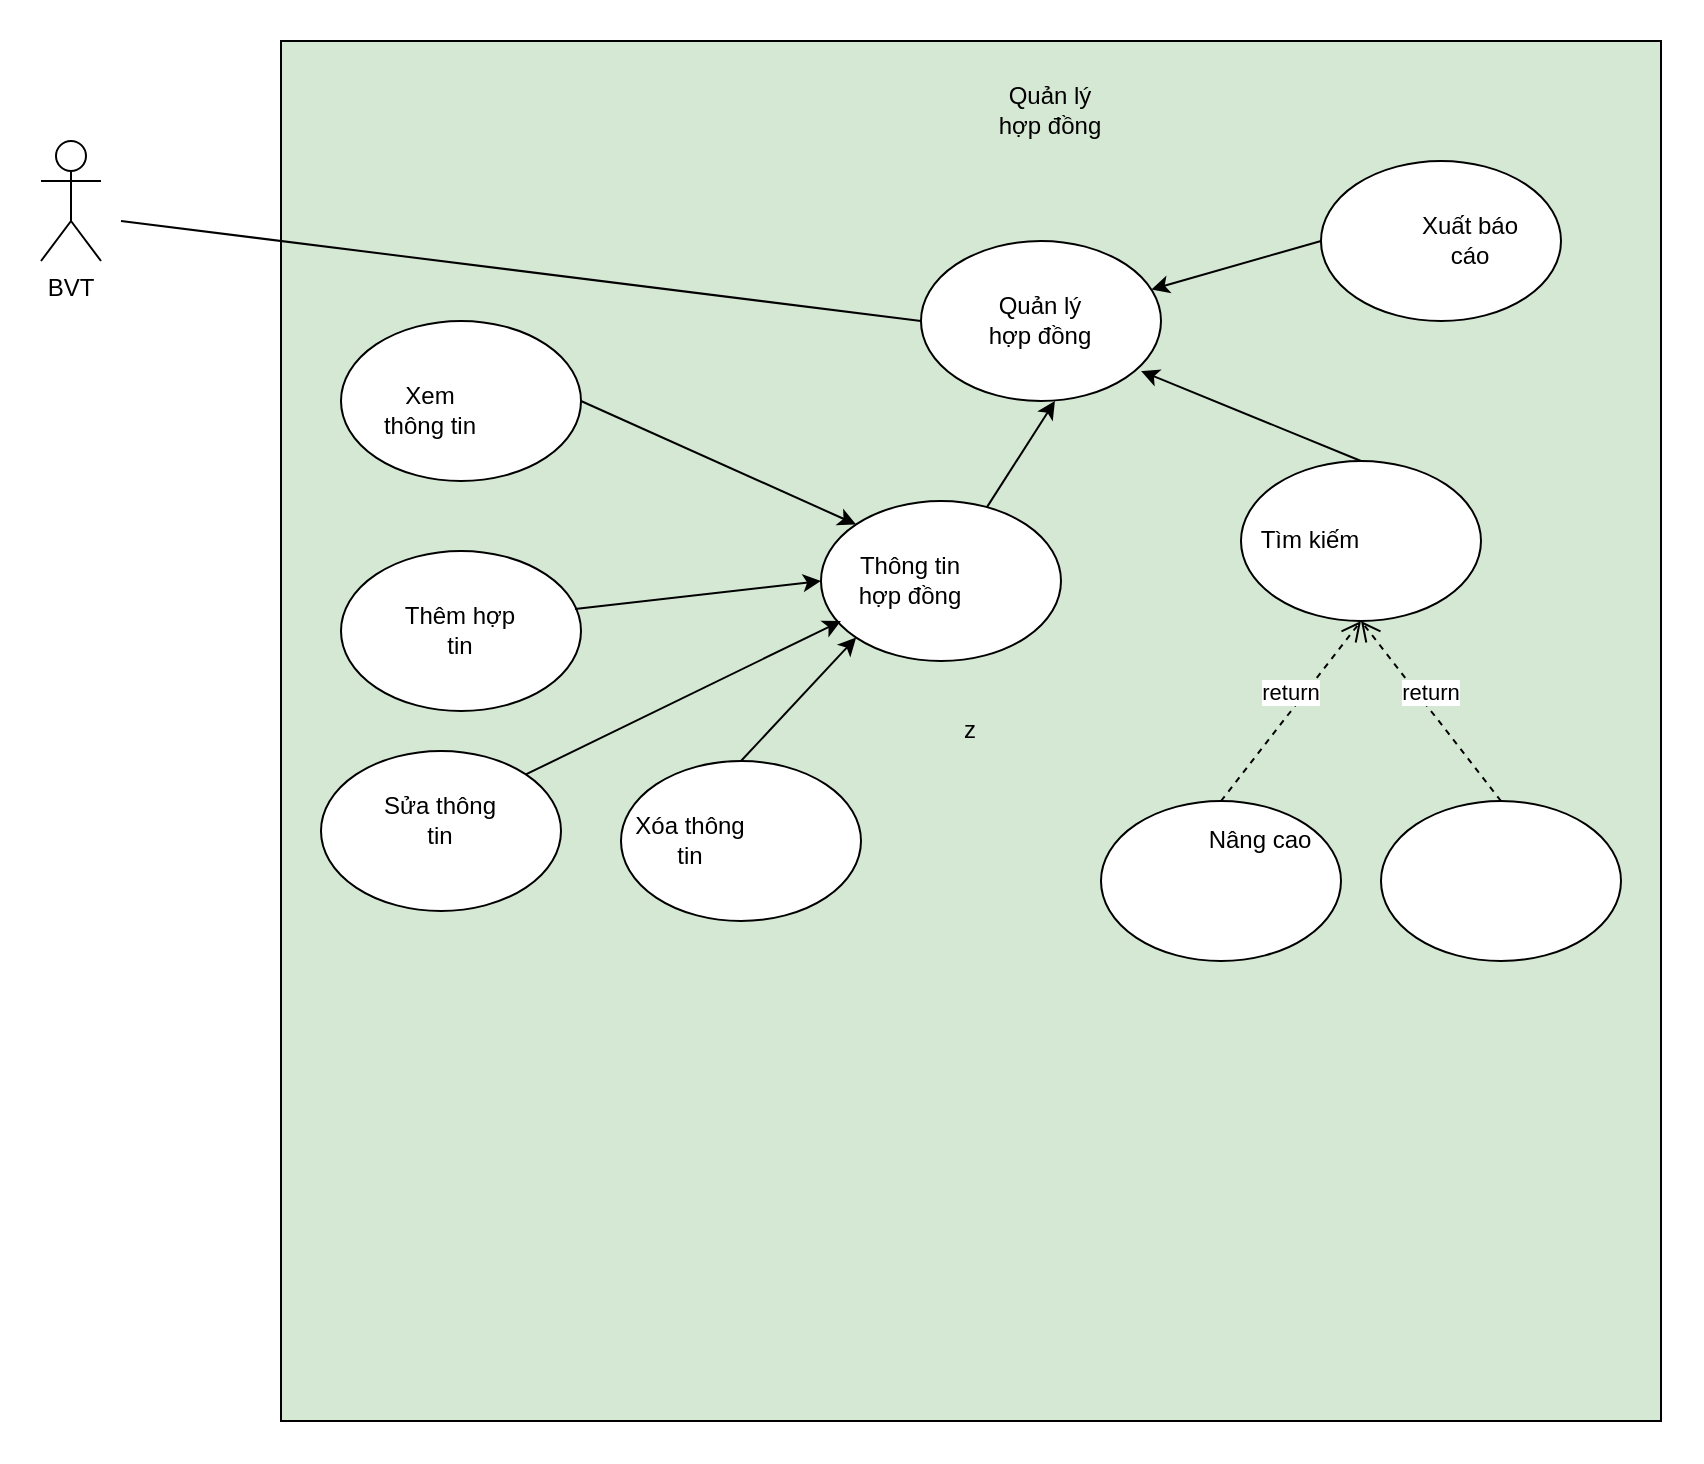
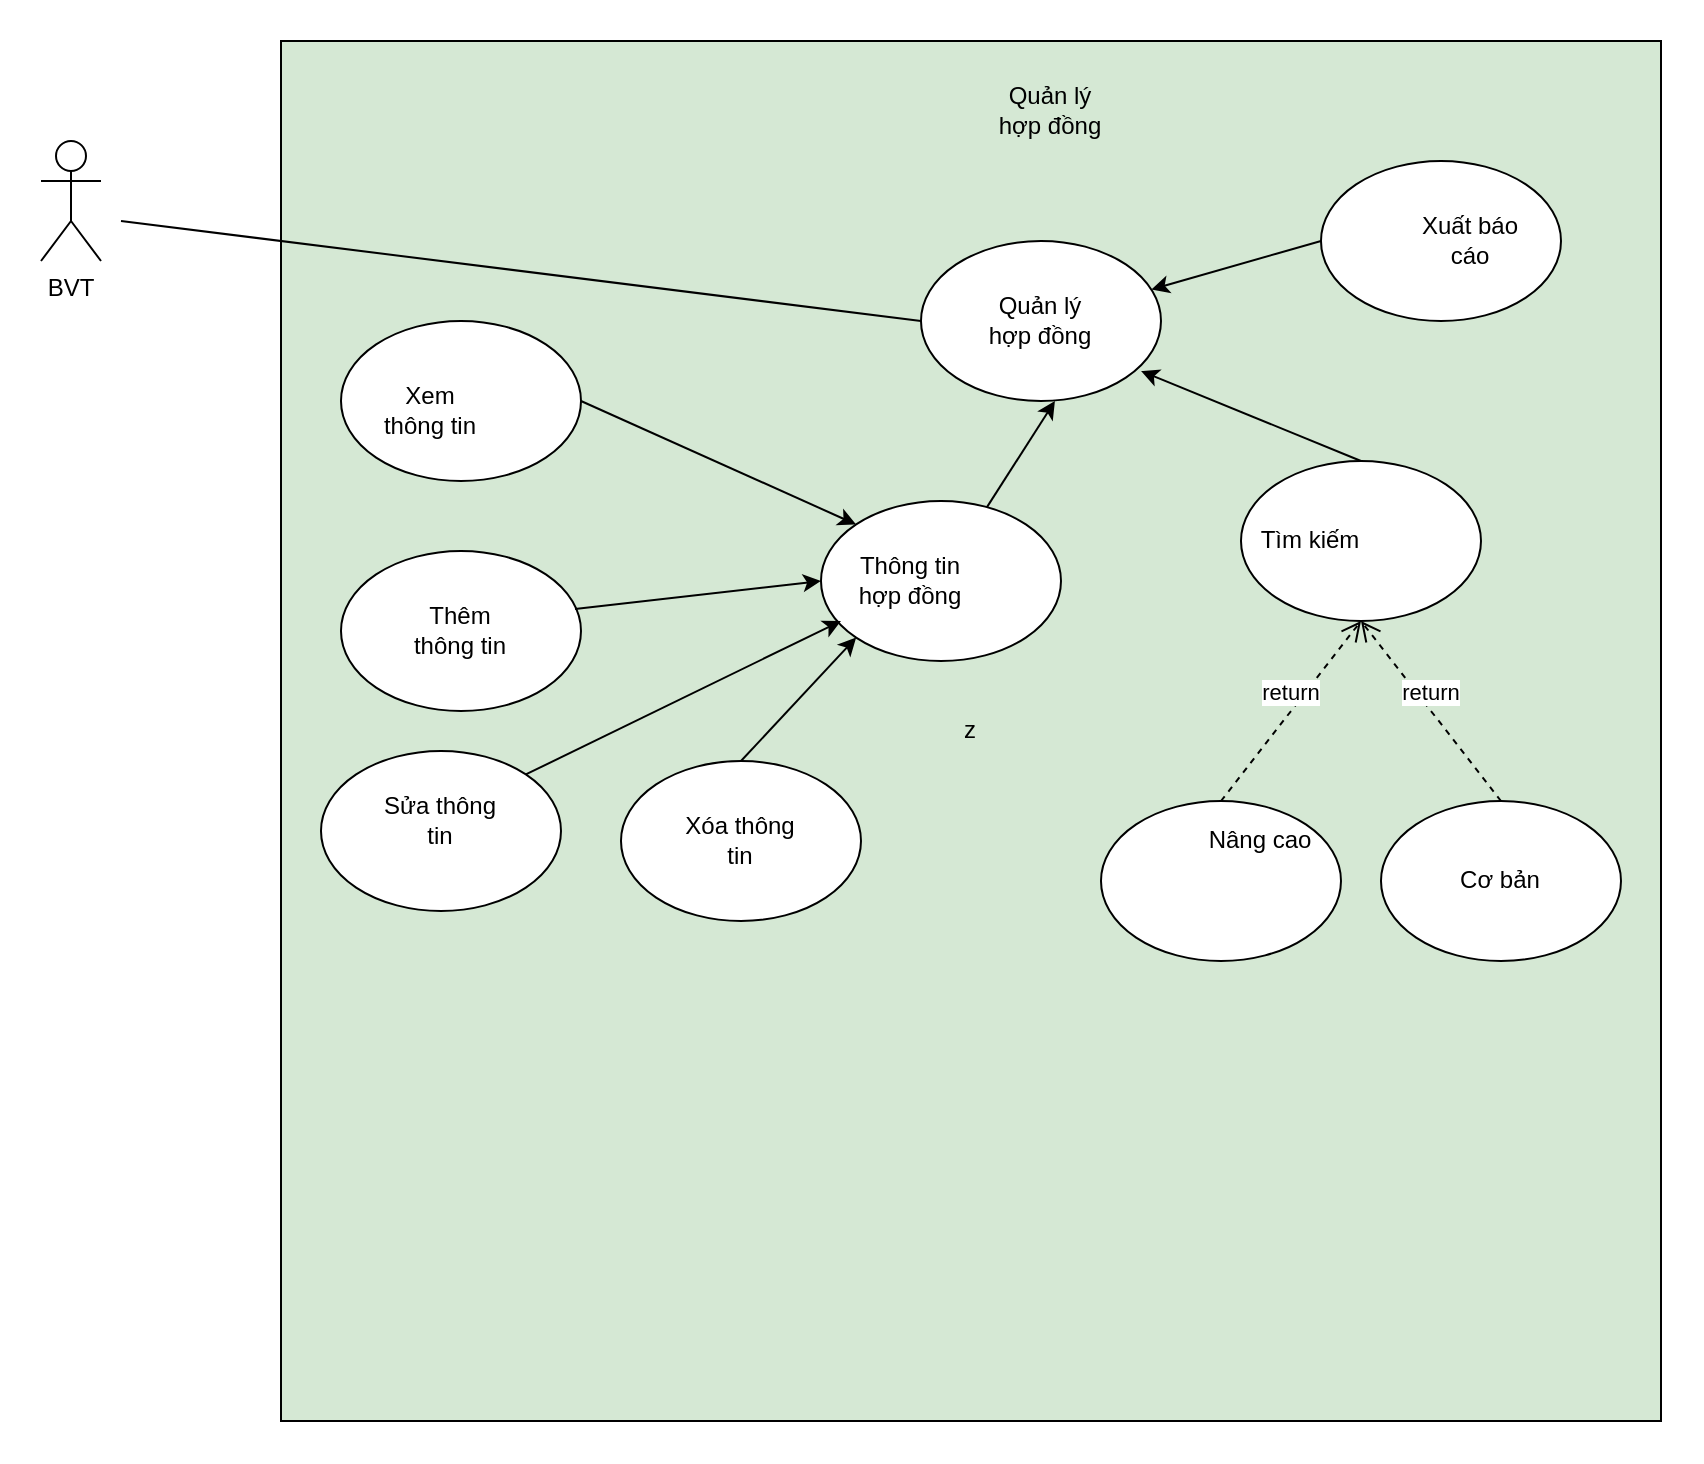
(461, 631) -> (461, 631)
(691, 841) -> (741, 841)
none -> (1501, 881)
